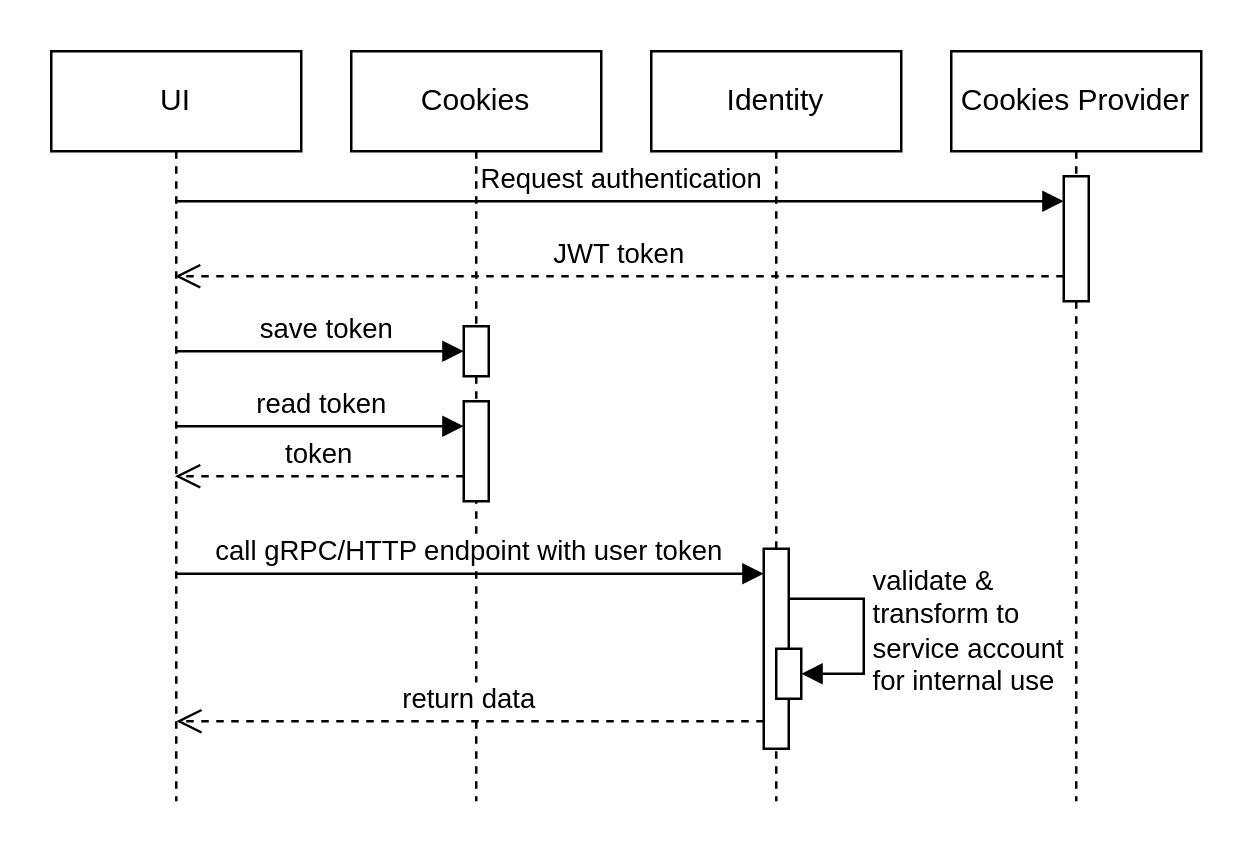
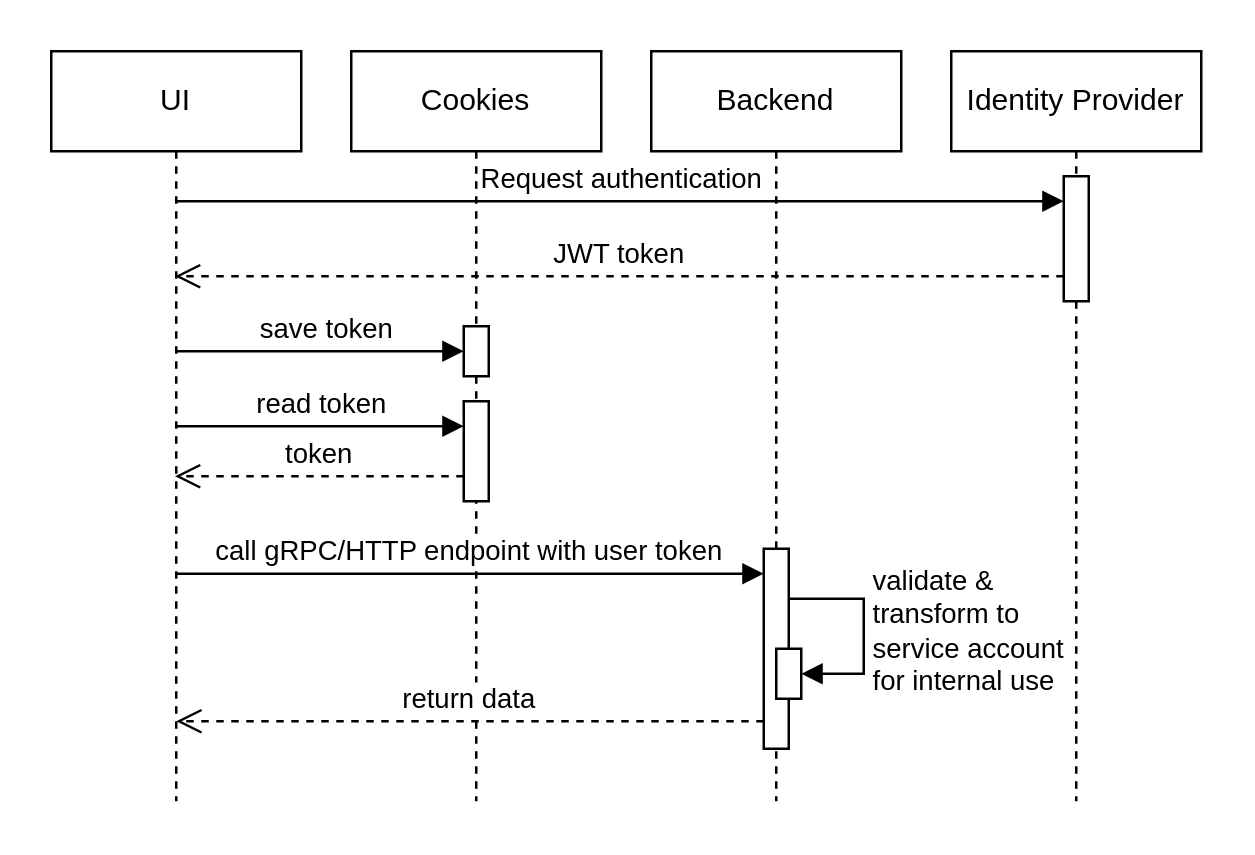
(776, 101) -> (776, 101)
(1076, 101) -> (1076, 101)
